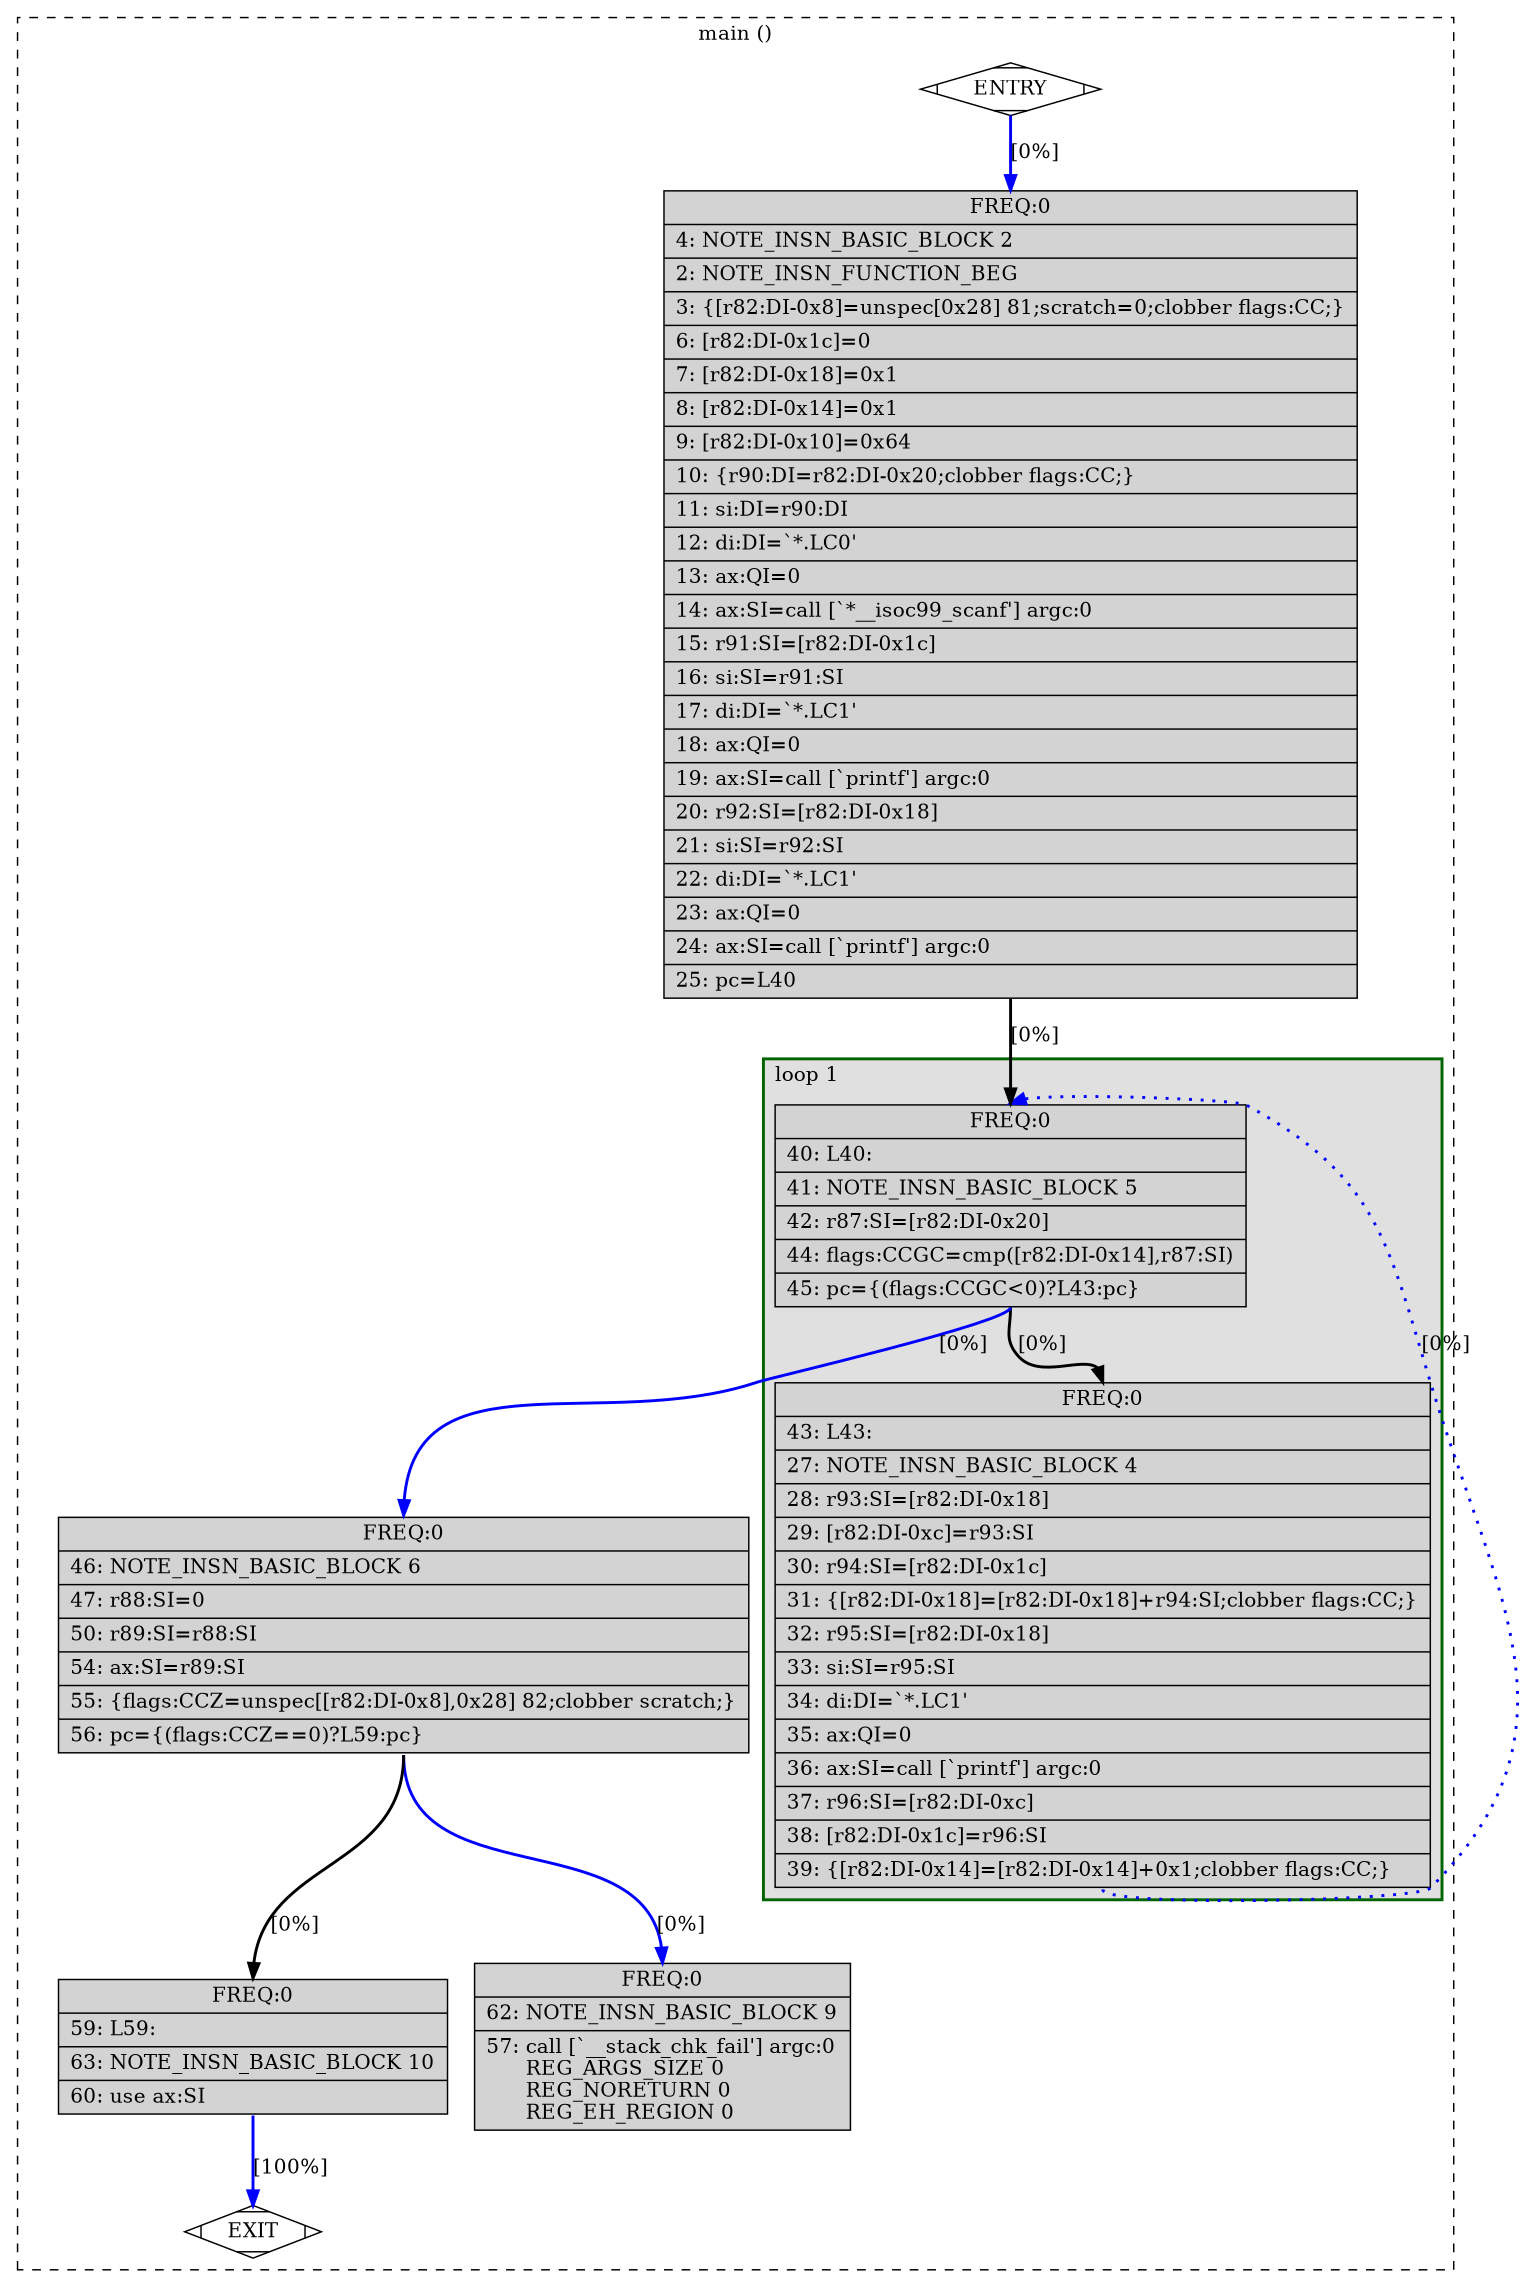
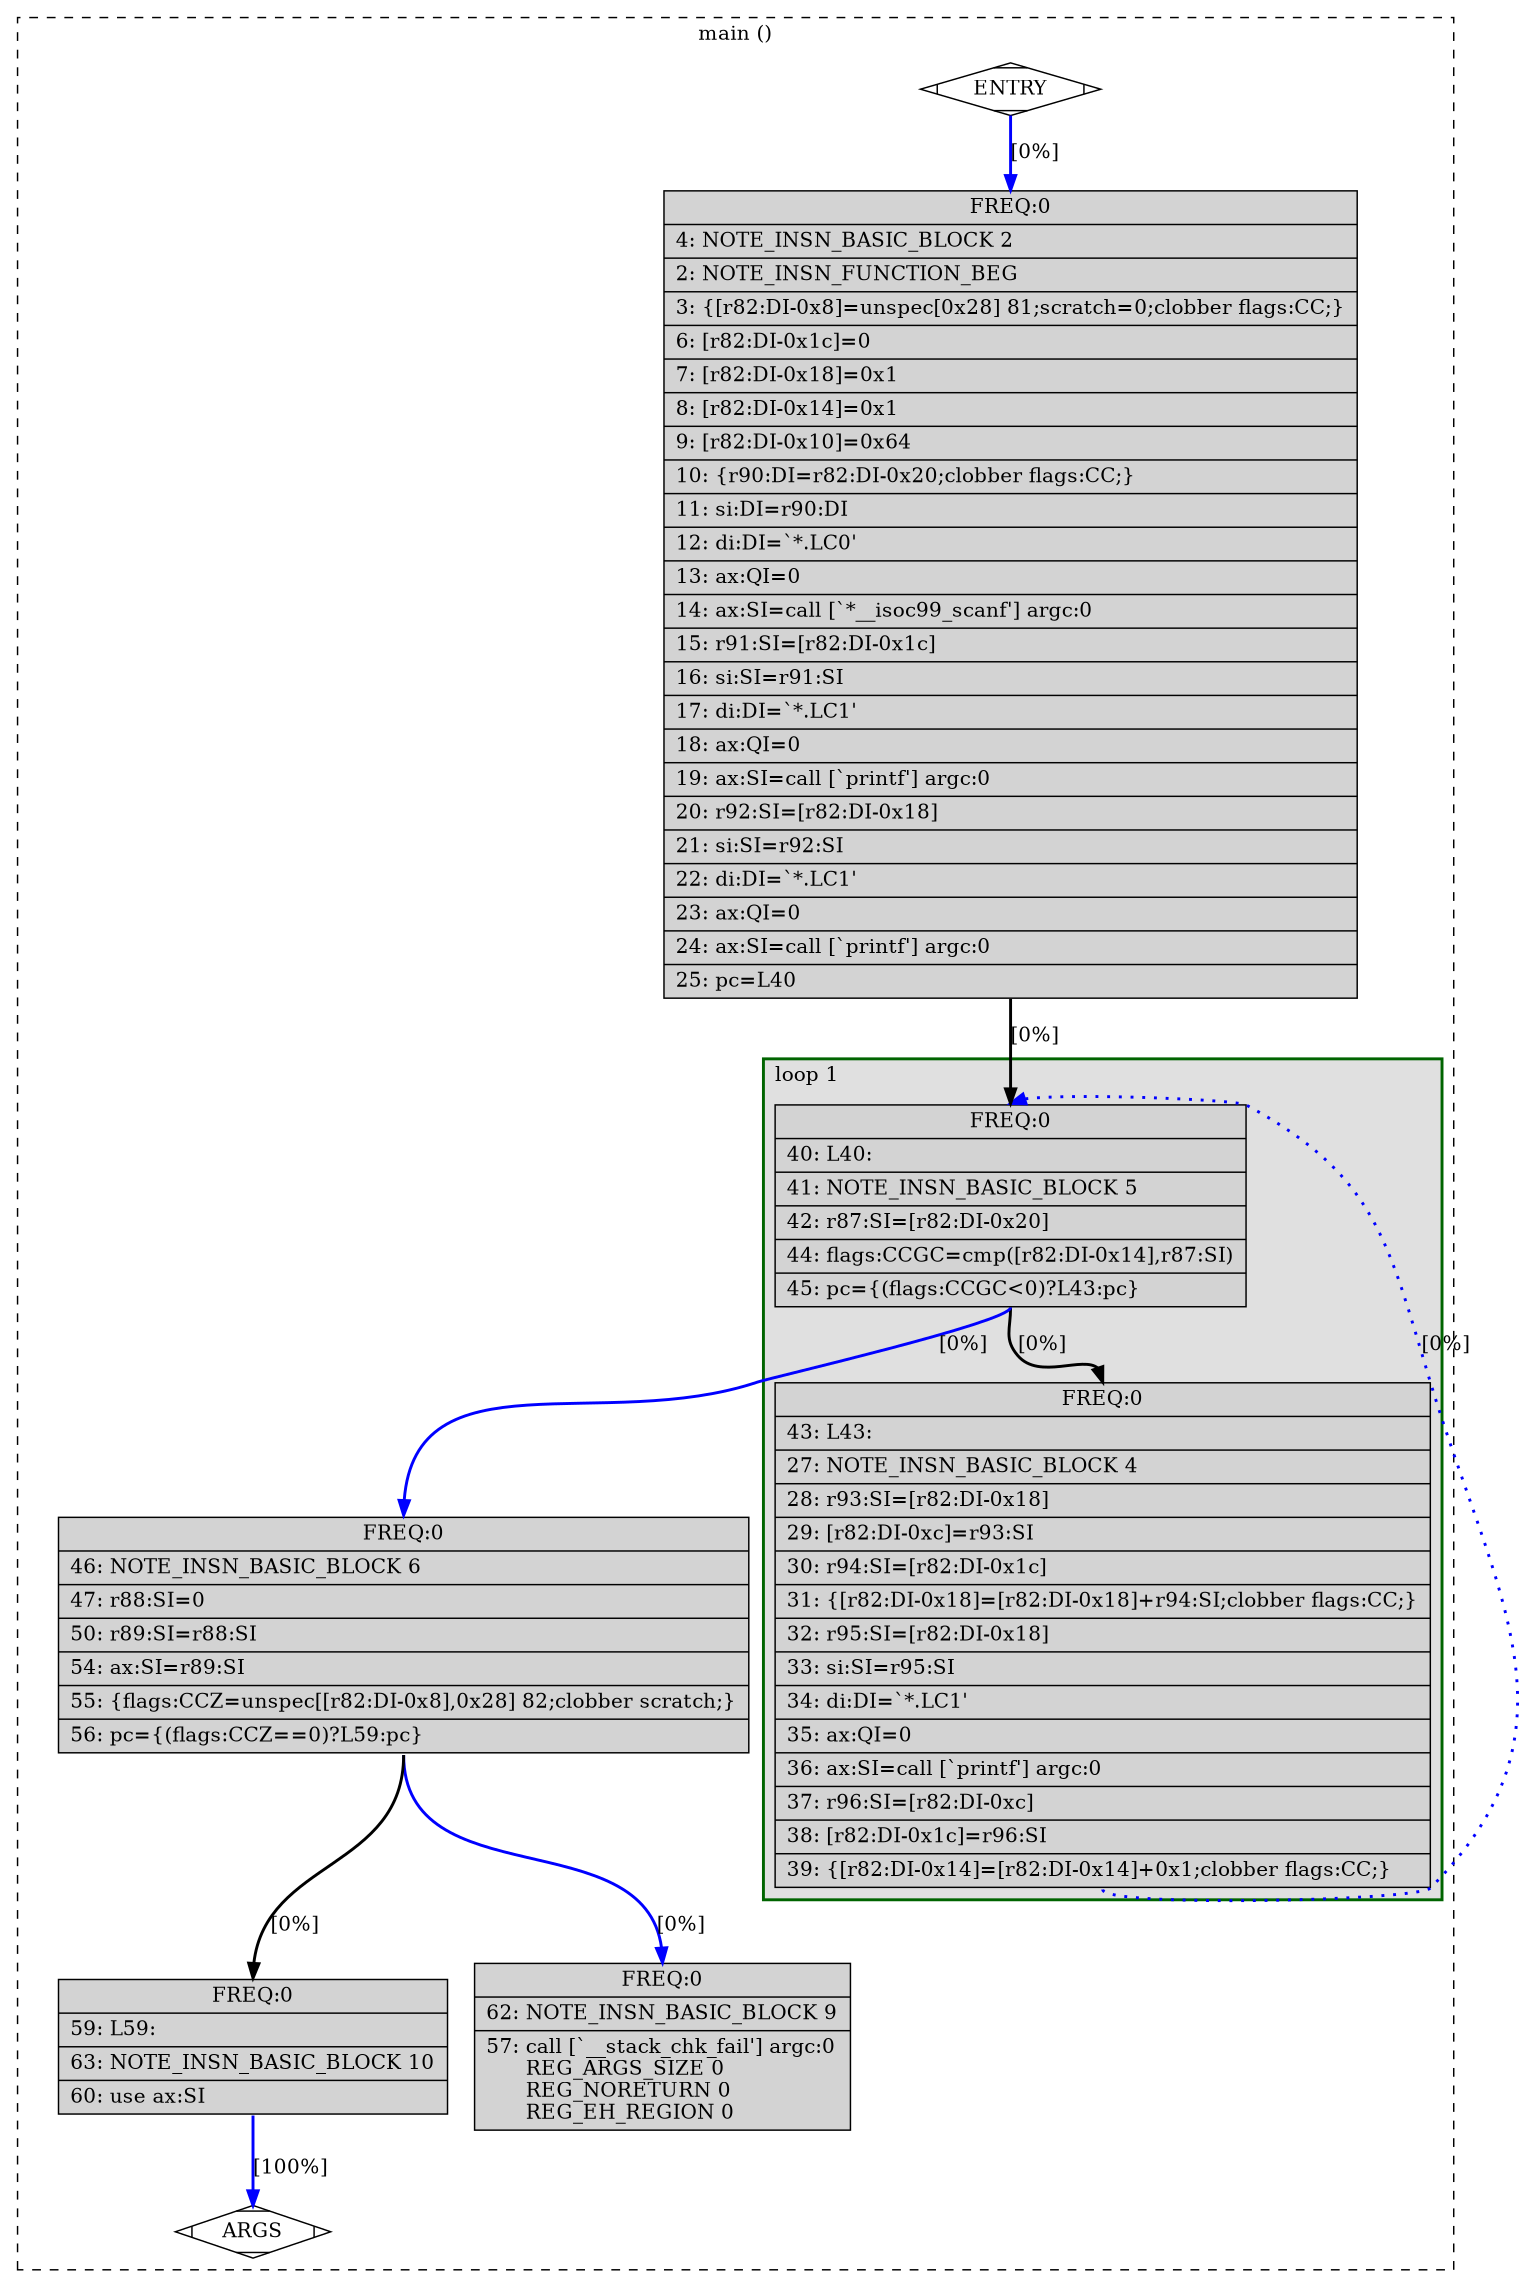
(253, 2232) -> (253, 2232)
